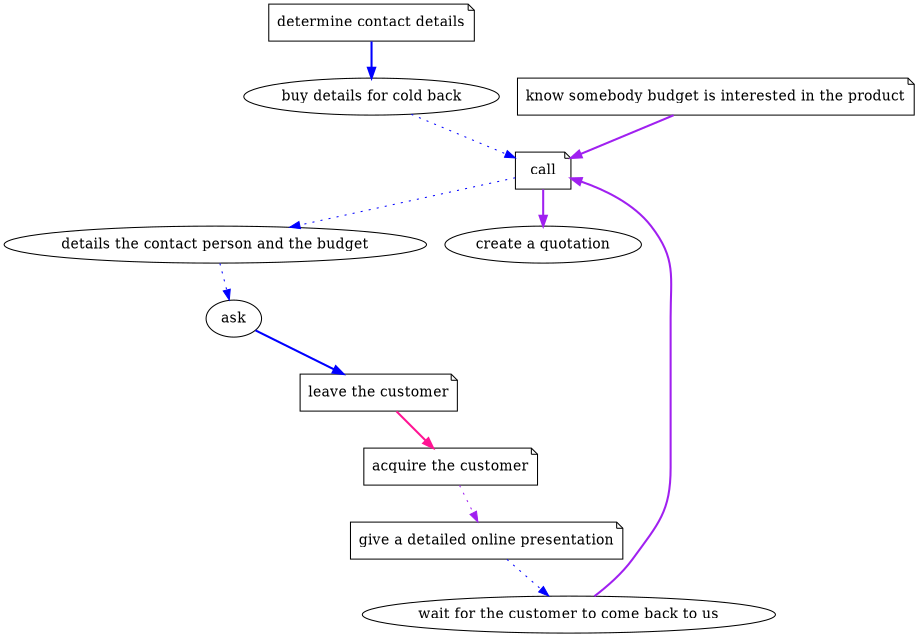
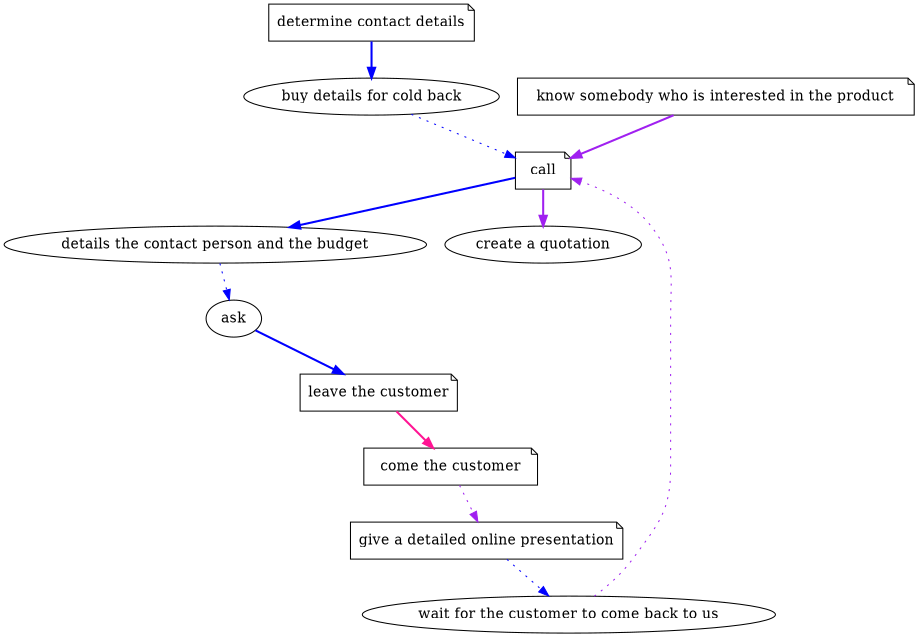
(716, 97) -> (716, 97)
(408, 201) -> (408, 201)
(671, 380) -> (671, 380)
(451, 467) -> (451, 467)
